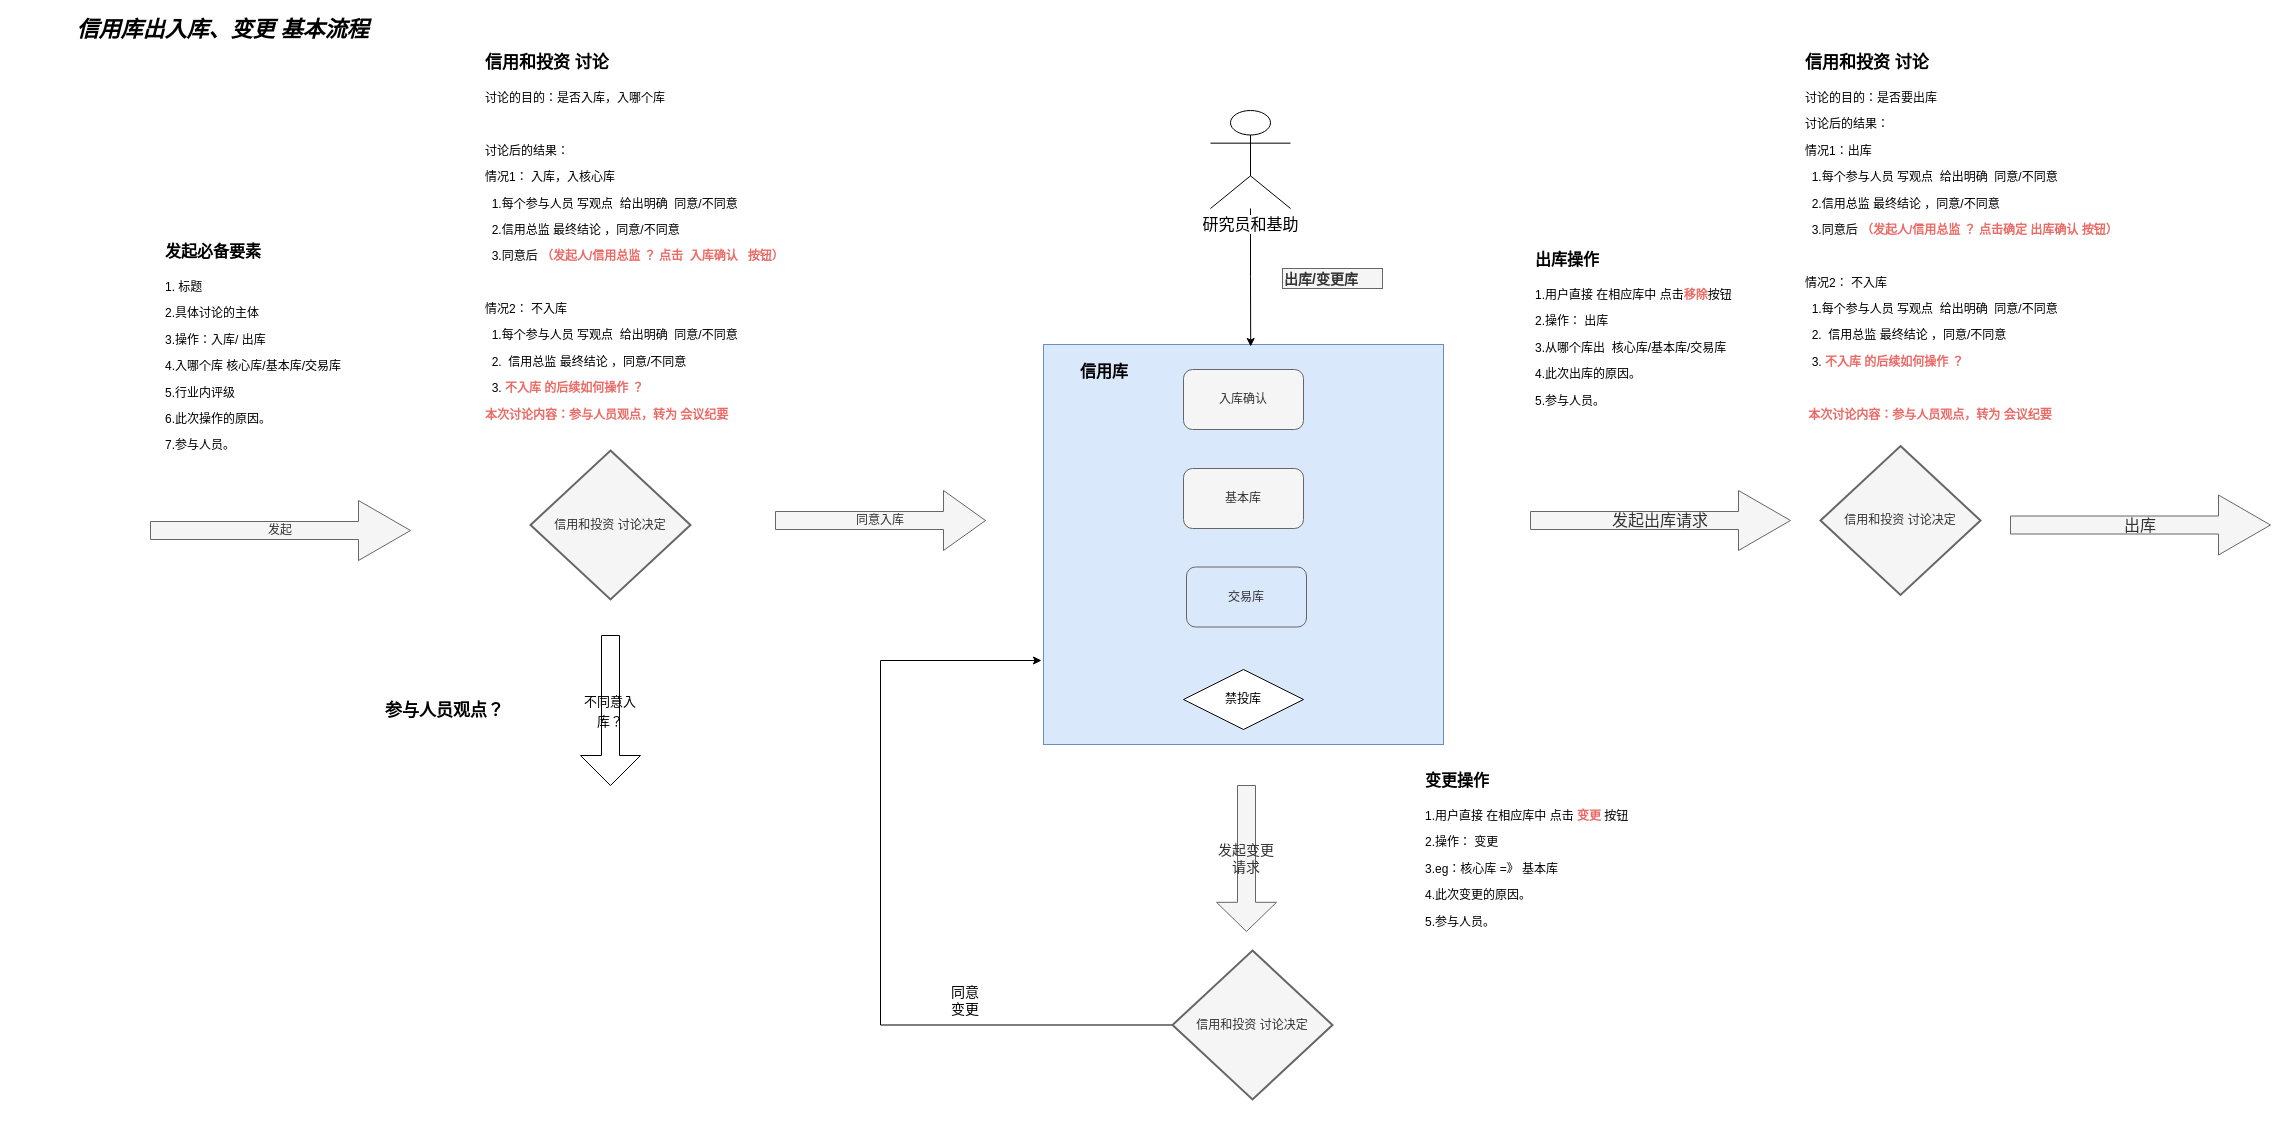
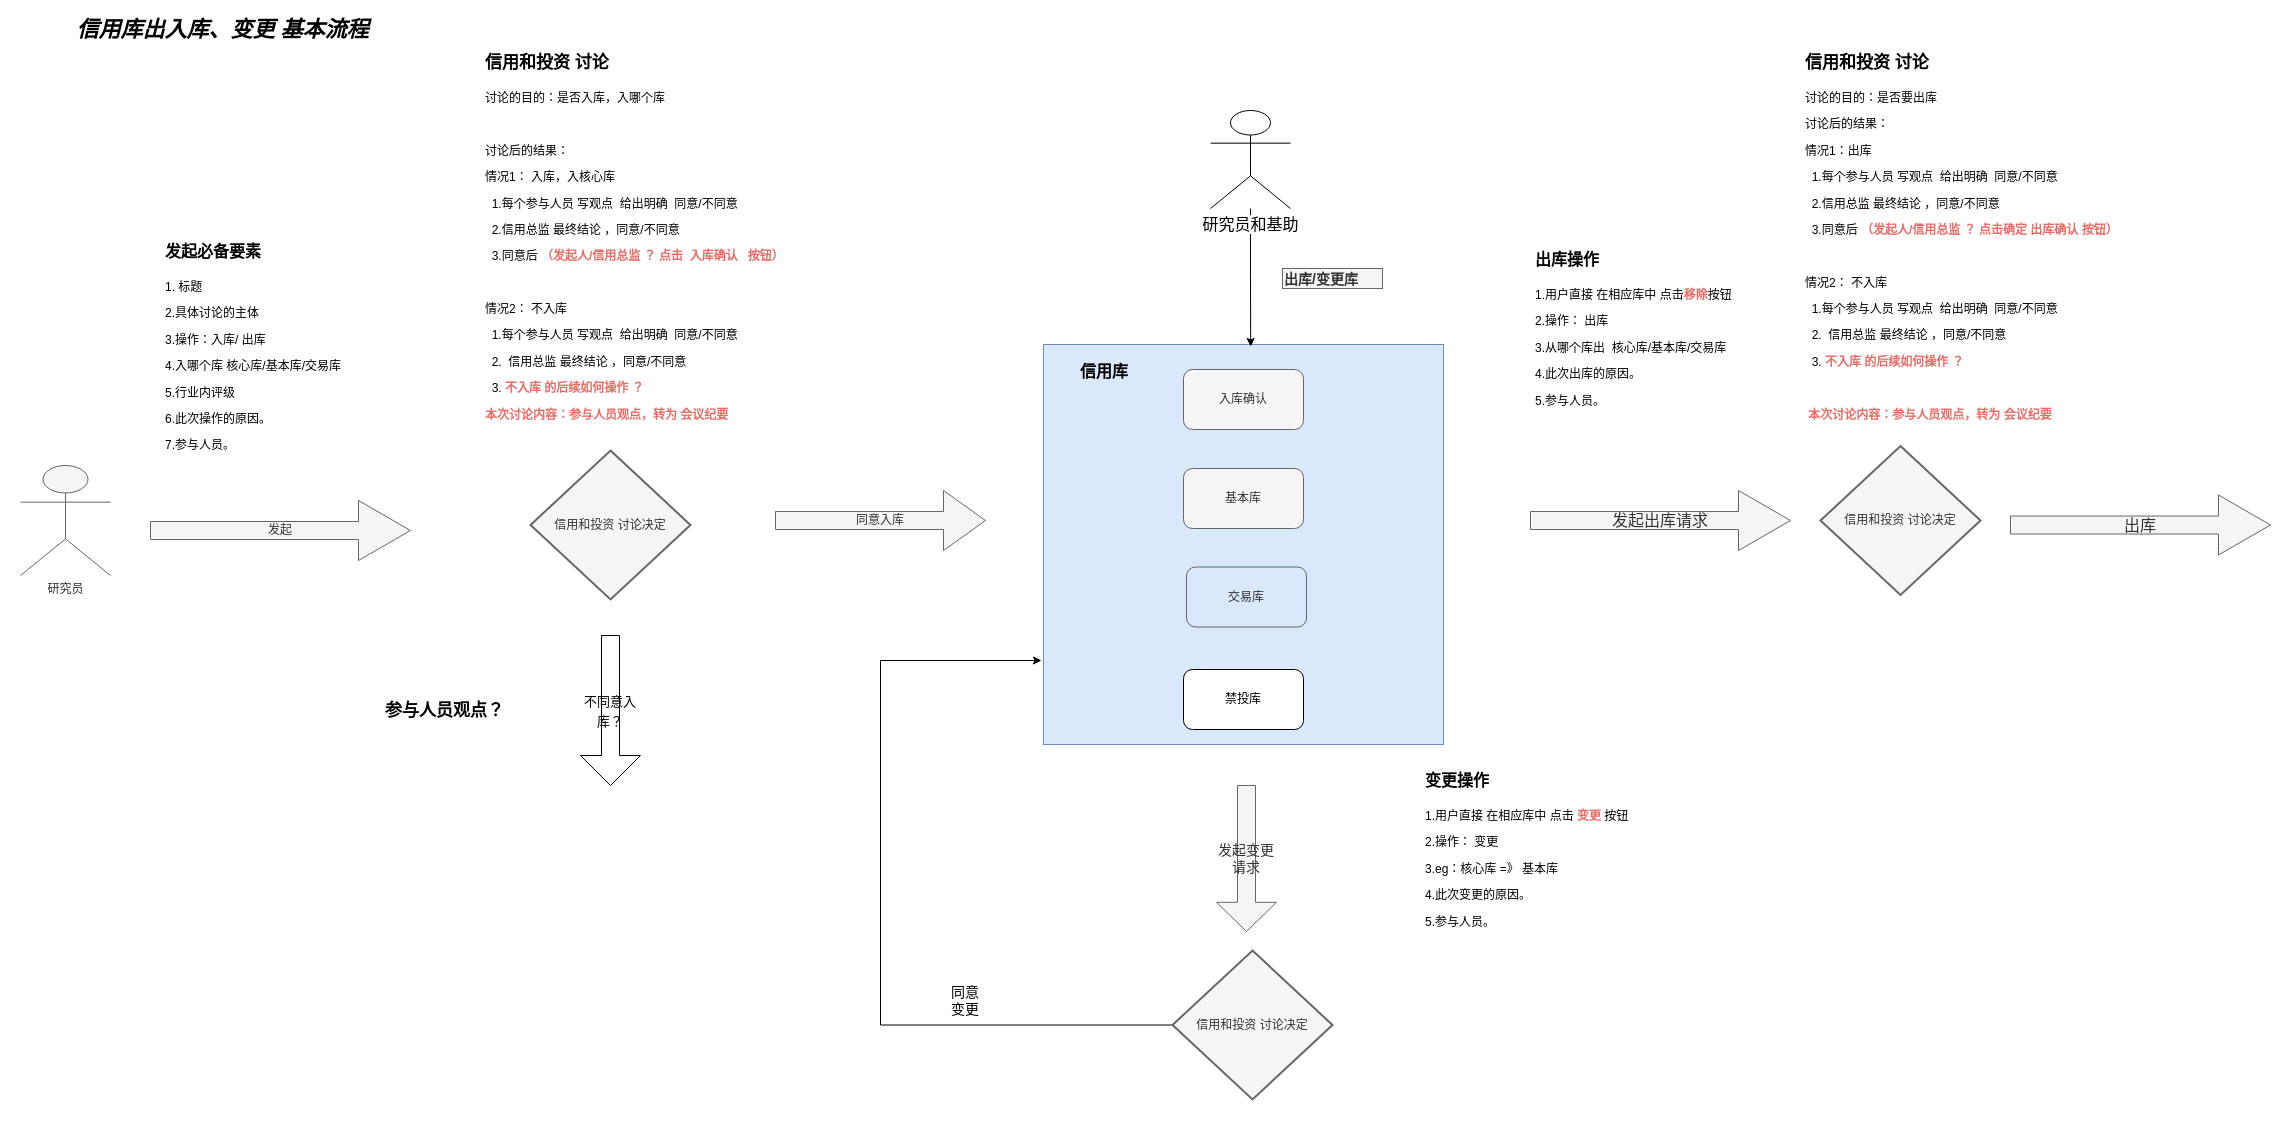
none -> (66, 521)
(1244, 700) -> (1244, 700)
